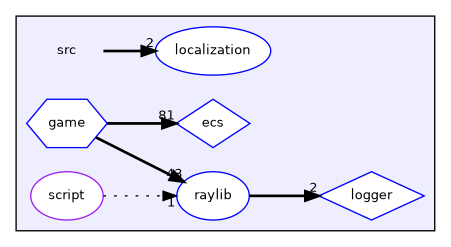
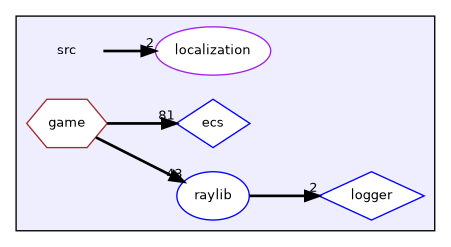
(213, 51) -> (213, 51)
(67, 123) -> (67, 123)
(67, 196) -> none
